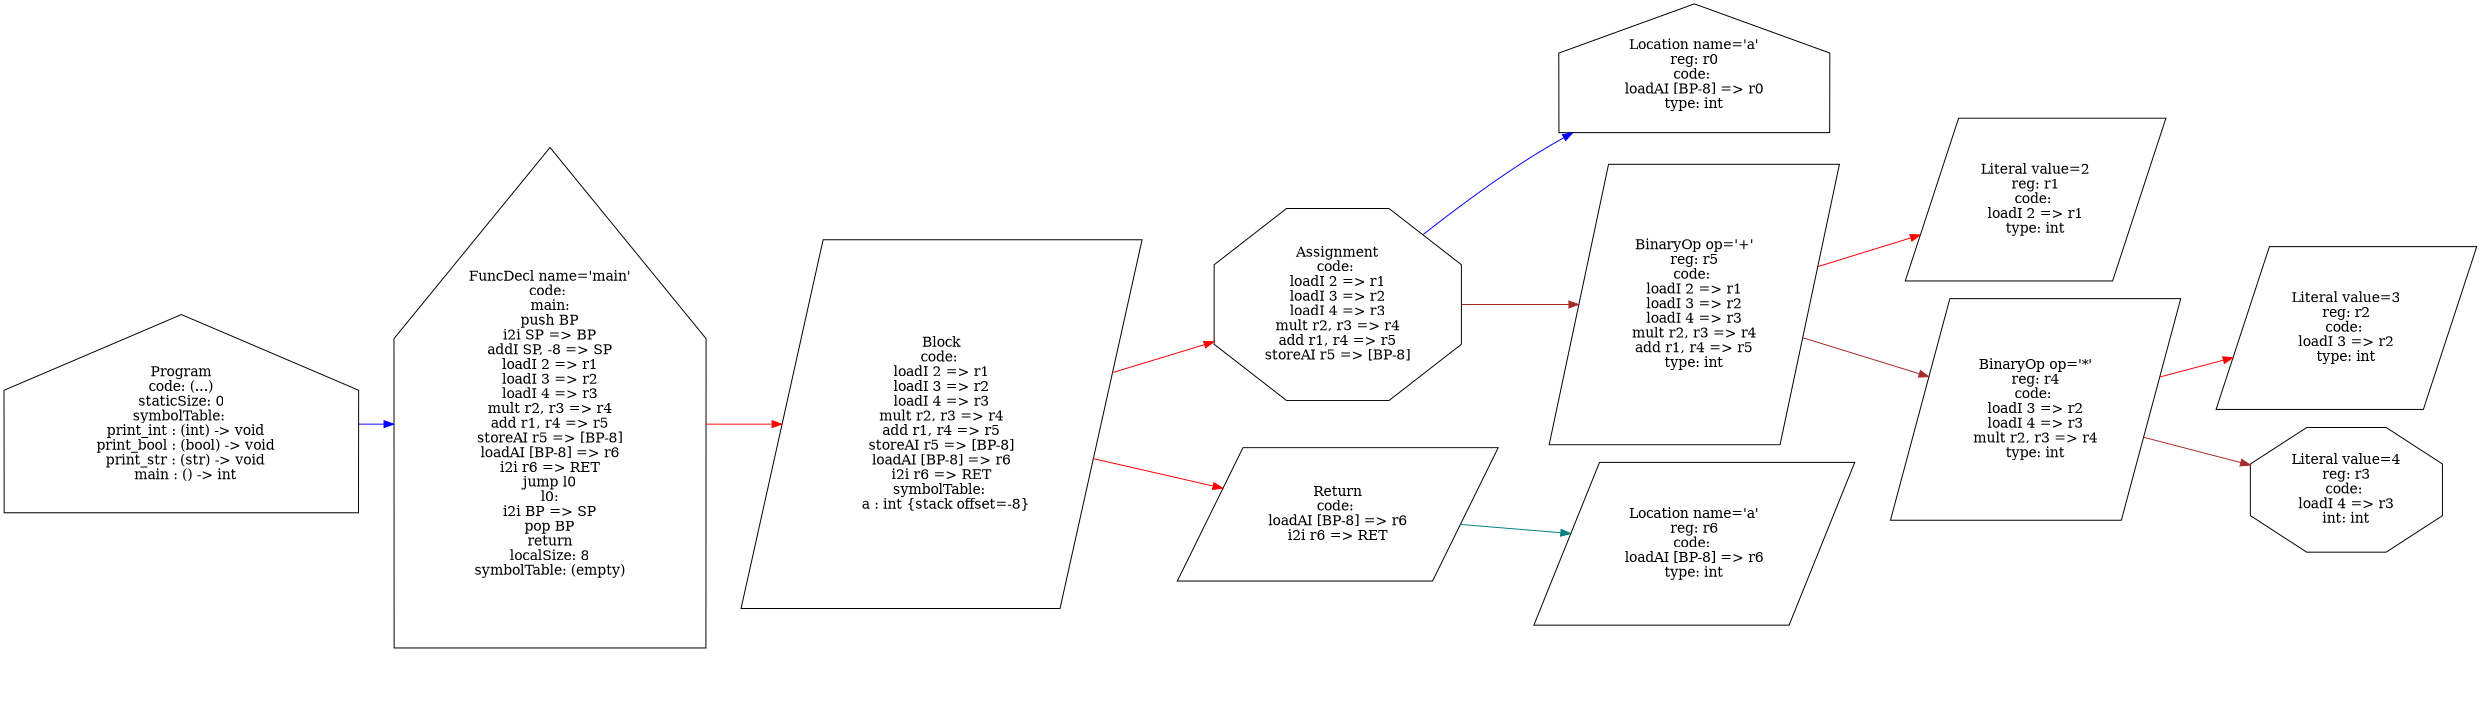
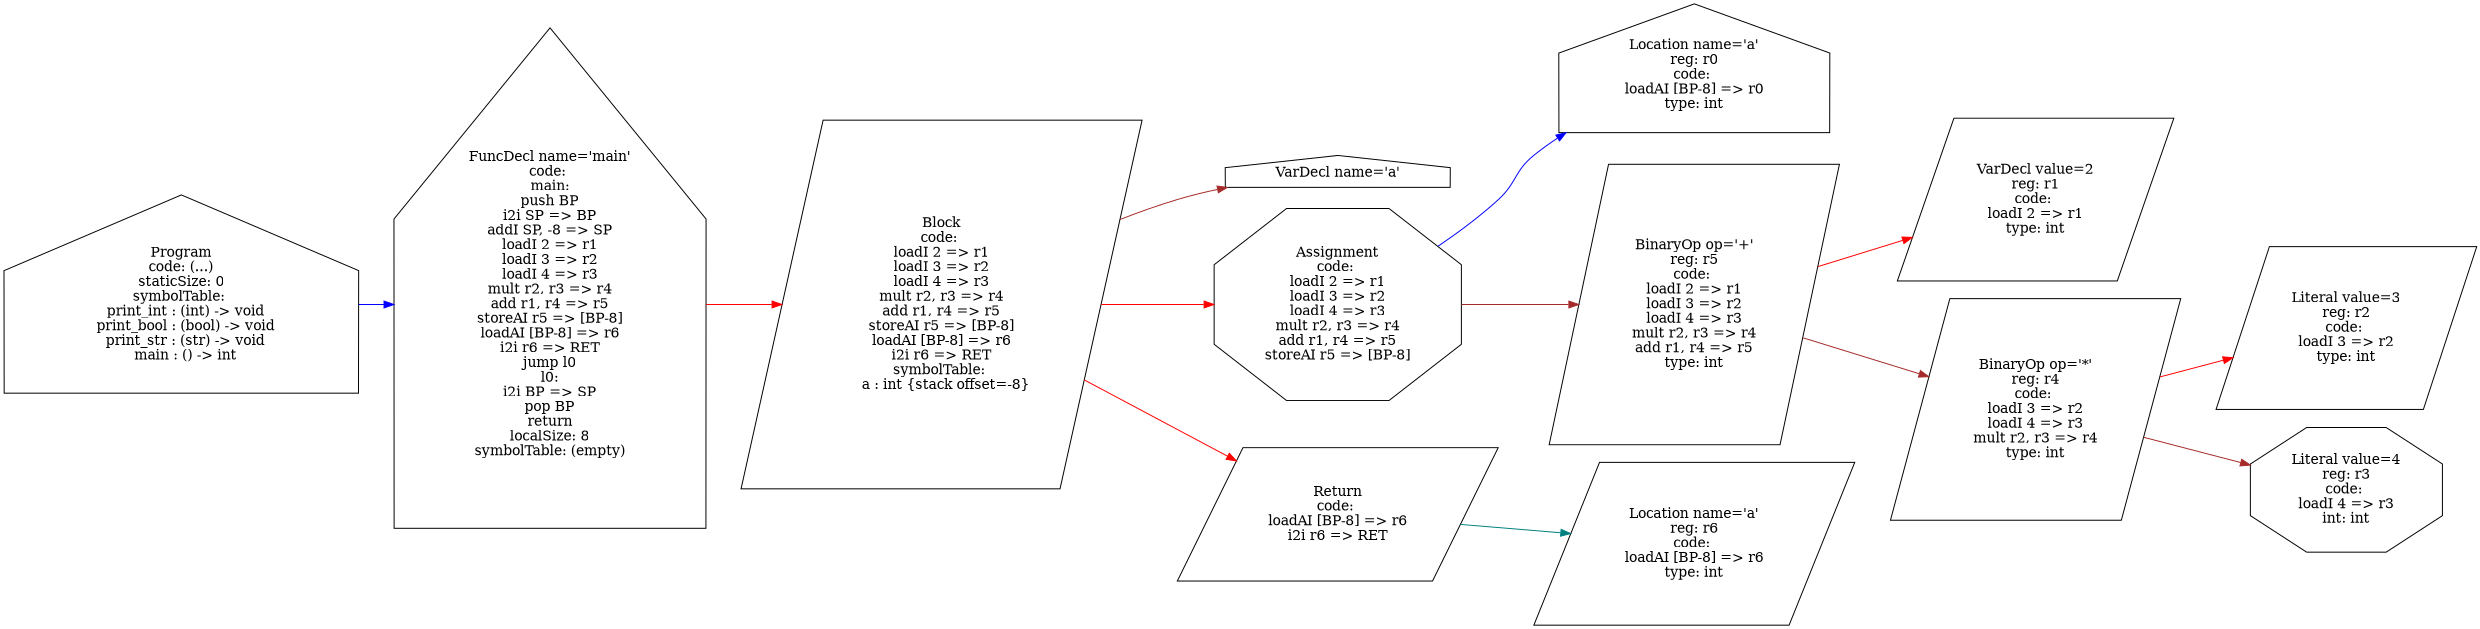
none -> (1338, 173)
(2036, 200) -> (2036, 200)
